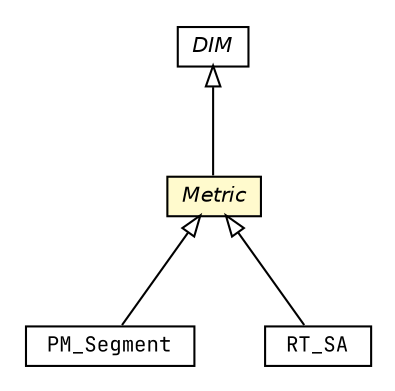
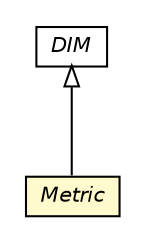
(109, 345) -> none
(317, 345) -> none
